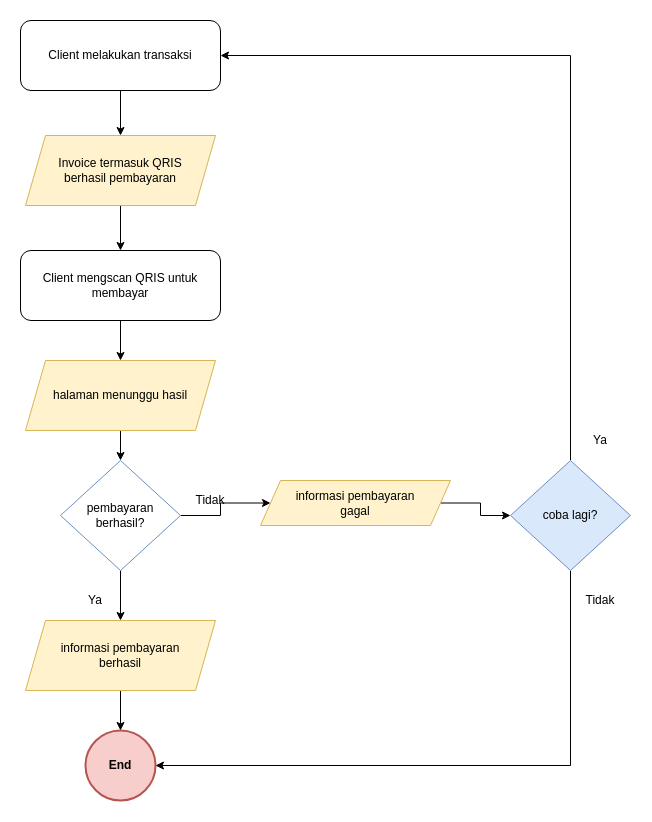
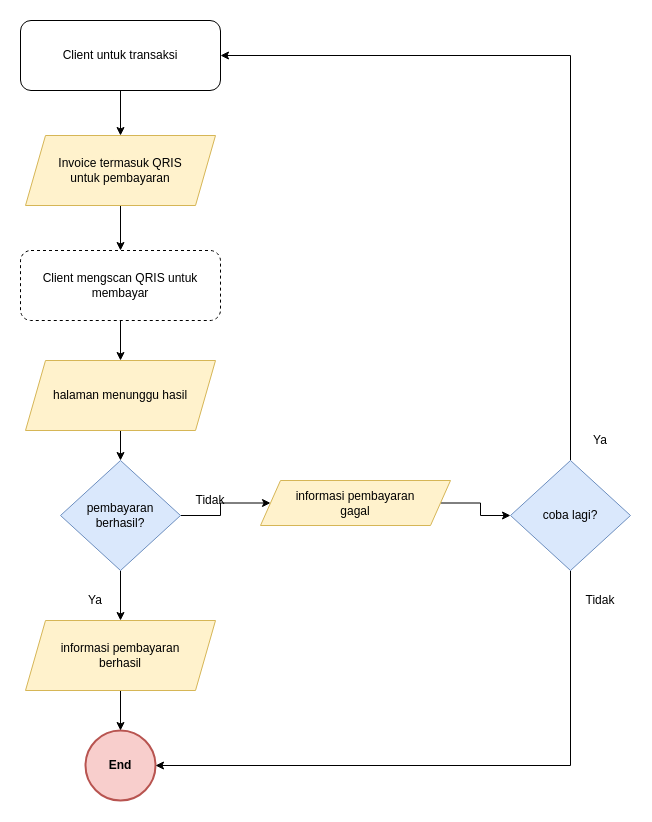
(121, 56) -> (121, 56)
(121, 171) -> (121, 171)
(121, 286) -> (121, 286)
(121, 516) -> (121, 516)
